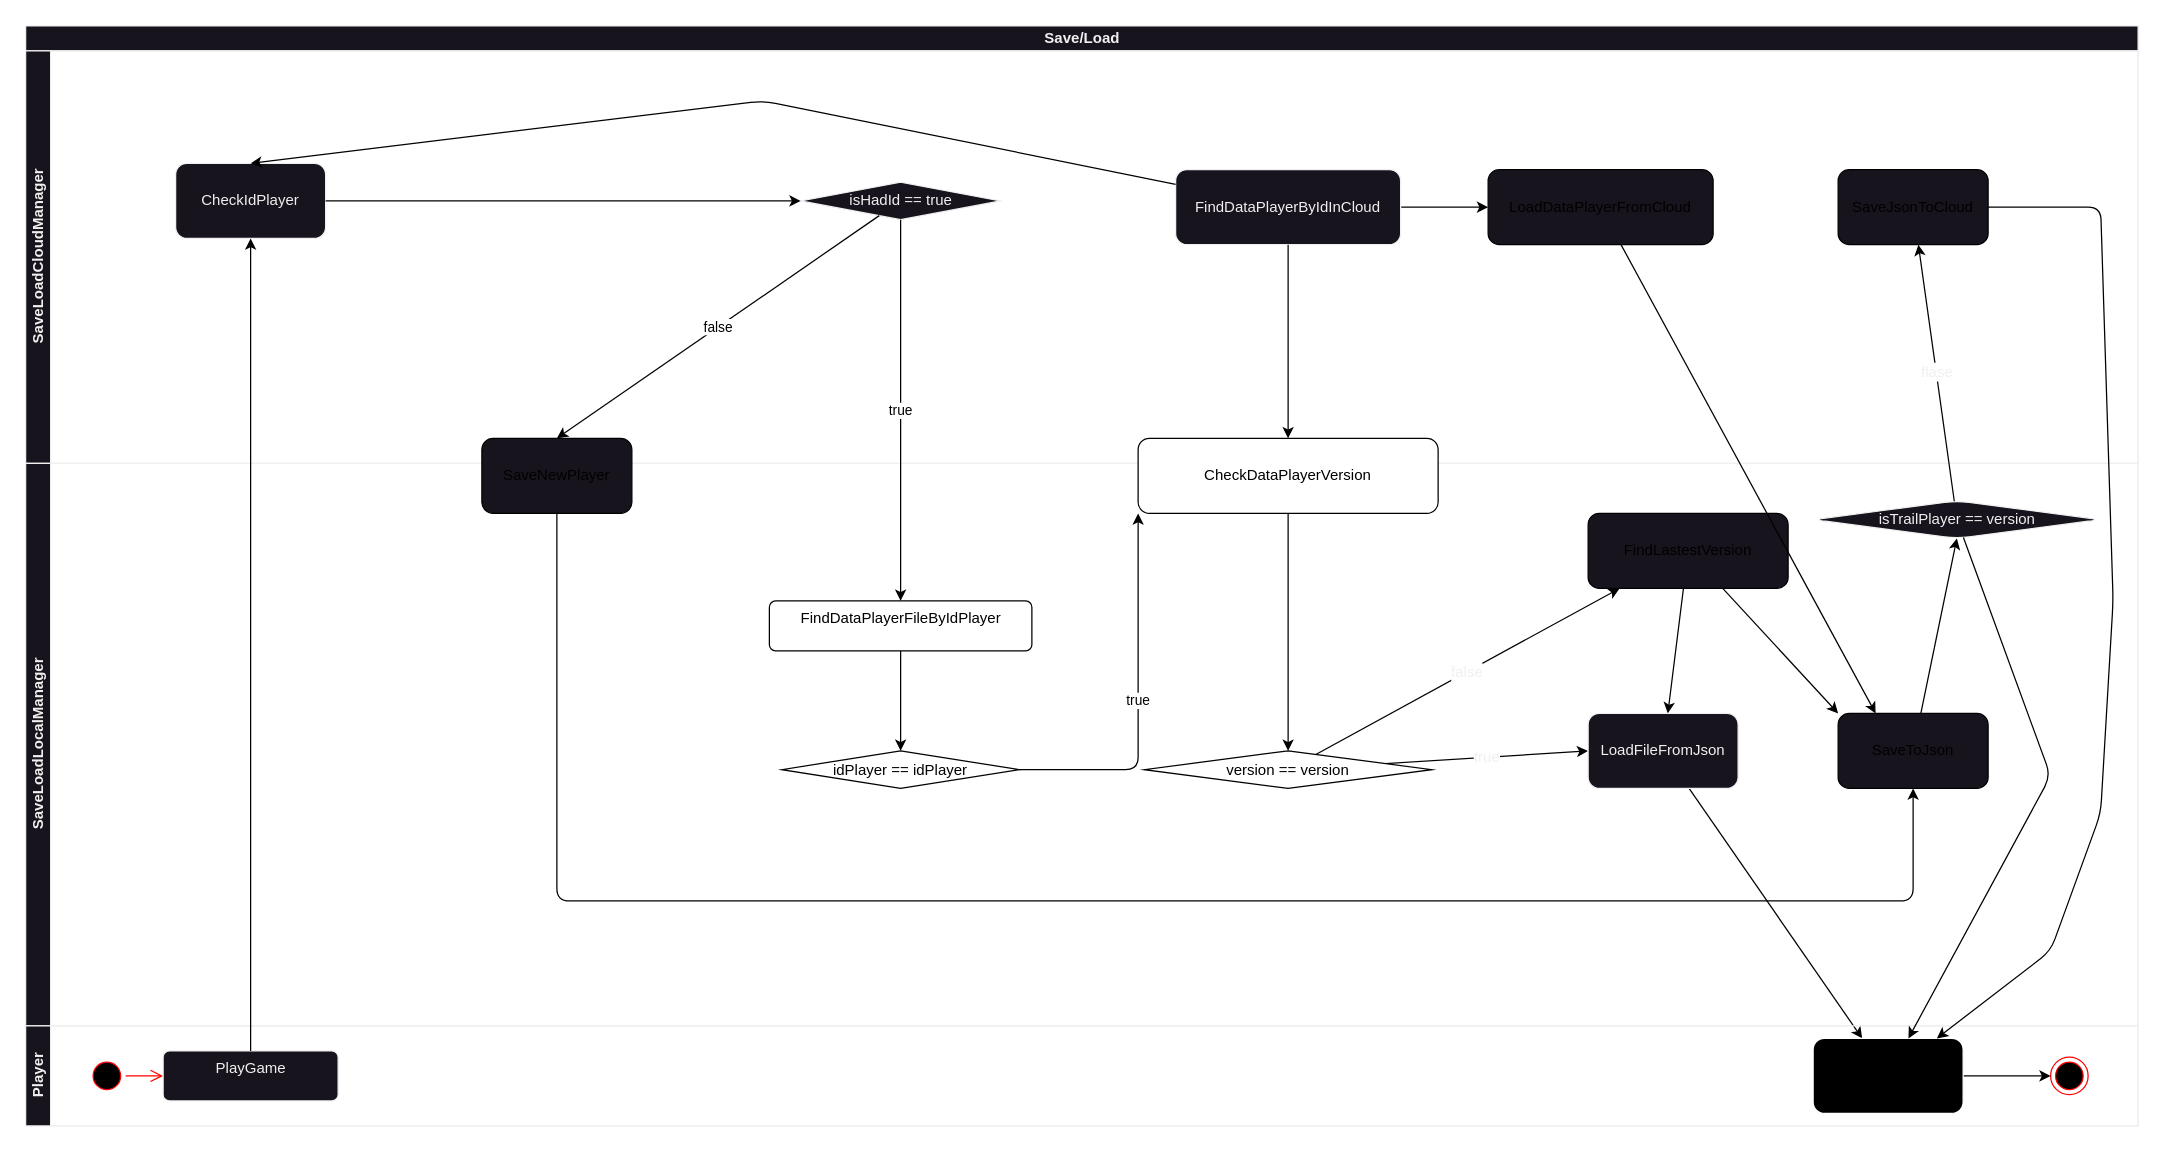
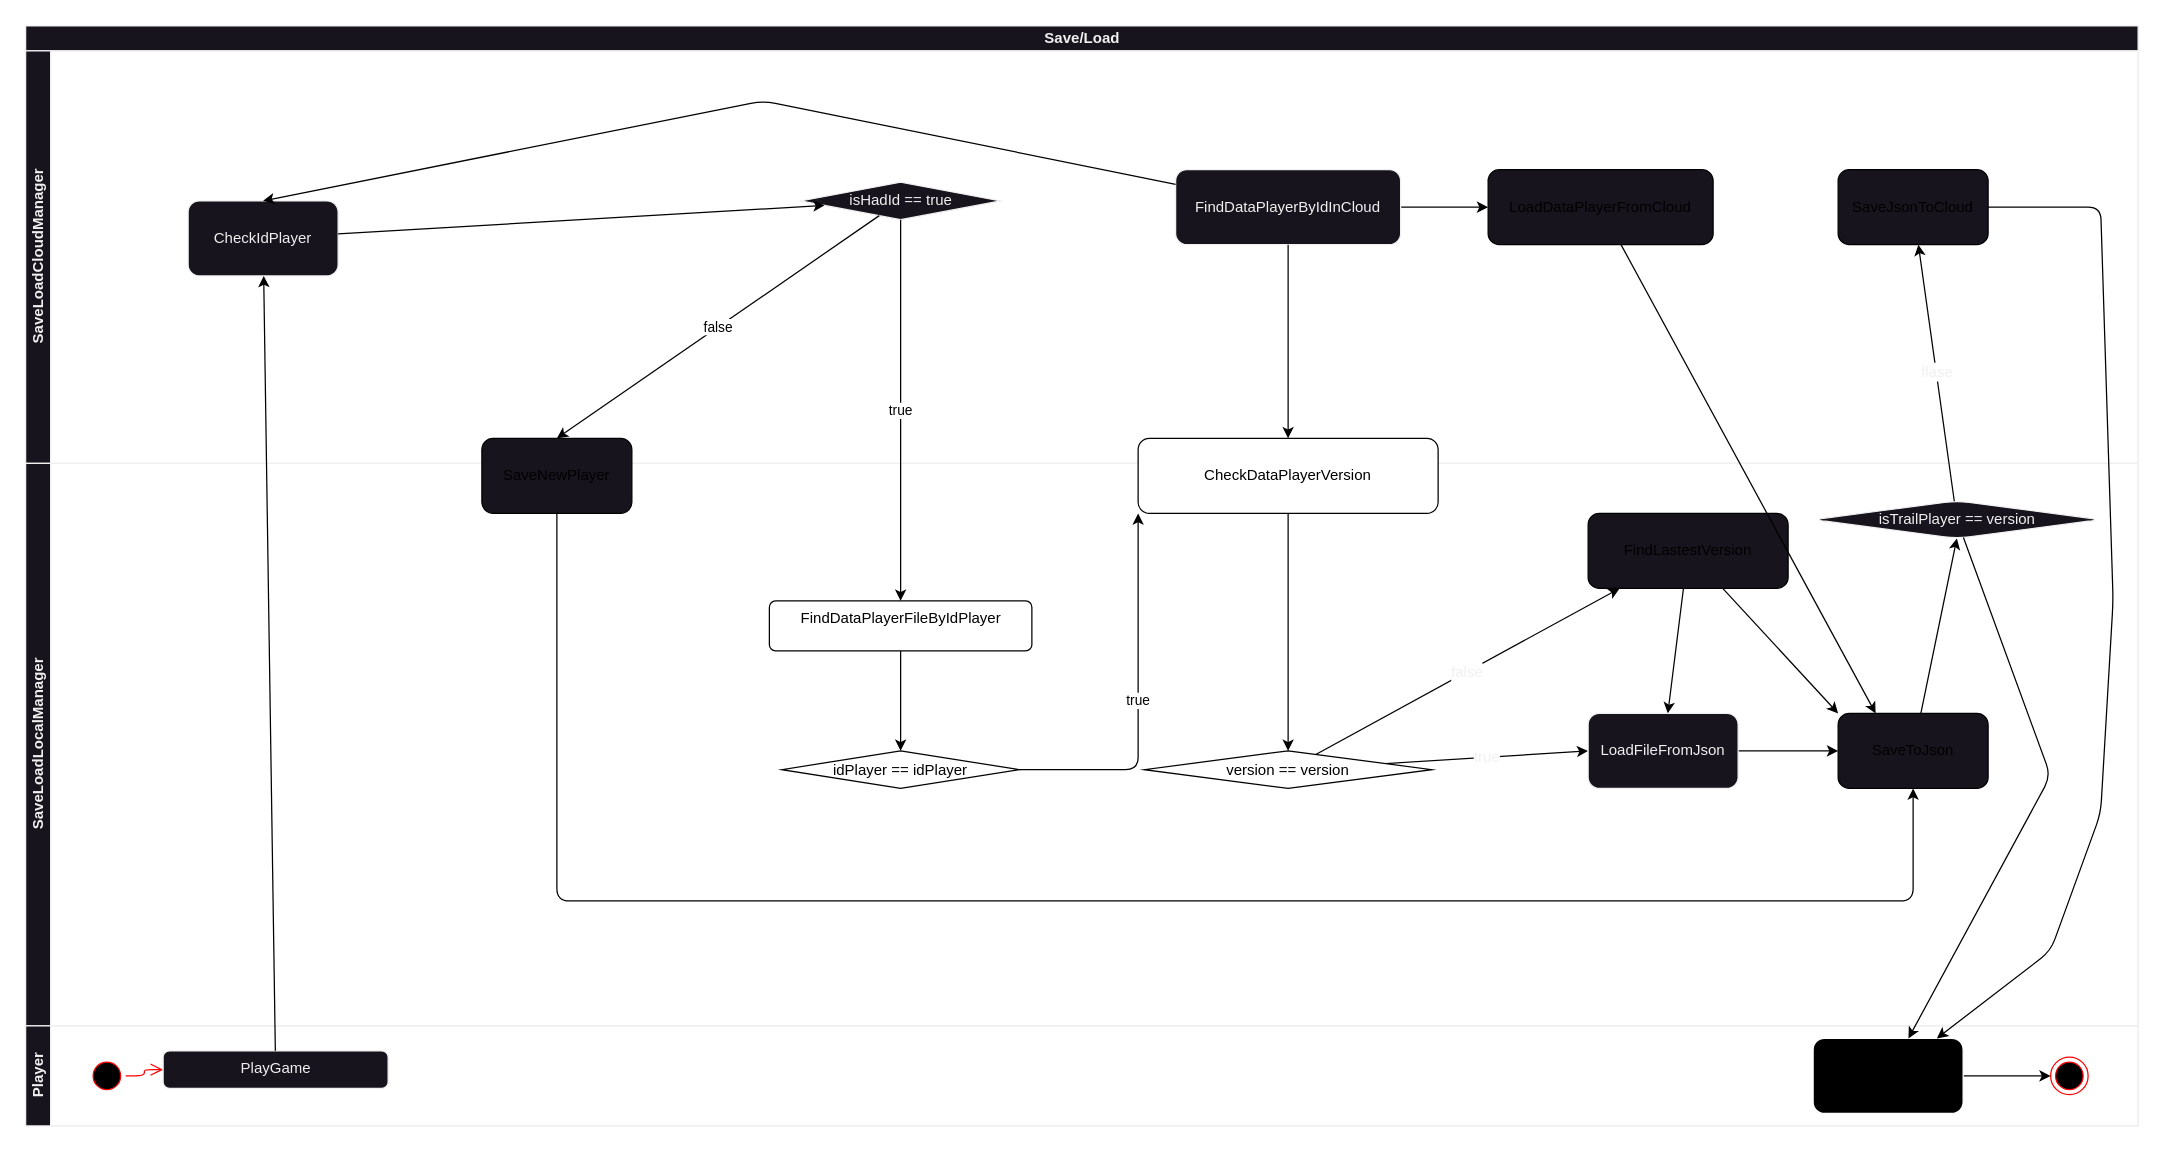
(251, 201) -> (263, 238)
(1770, 905) -> (1784, 751)
(251, 1076) -> (276, 1069)
